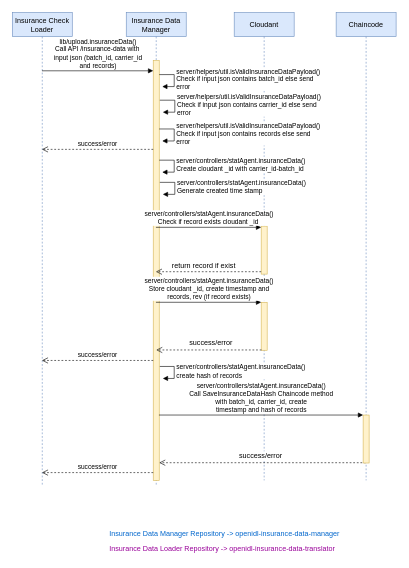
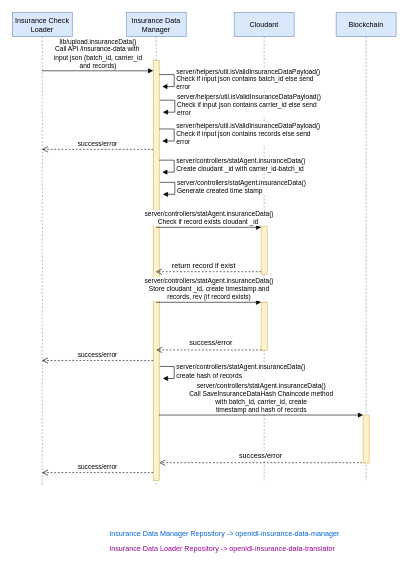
(366, 24) -> (366, 24)
